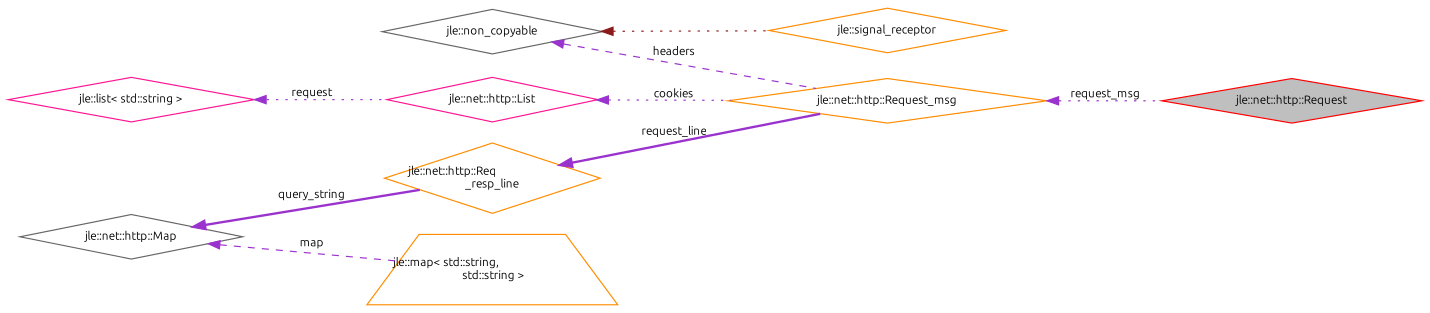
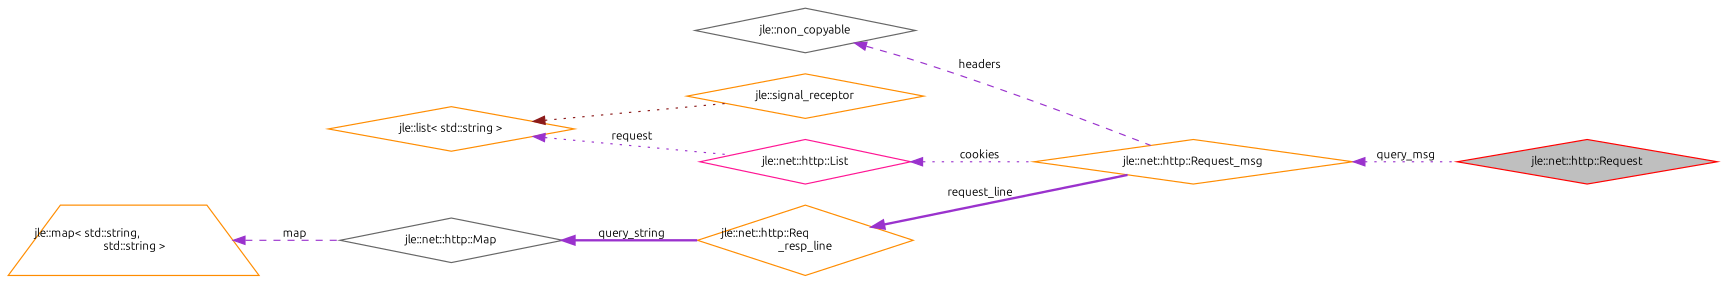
(692, 31) -> (635, 112)
(1104, 94) -> (1405, 155)
(131, 100) -> (451, 129)
(309, 253) -> (293, 240)
